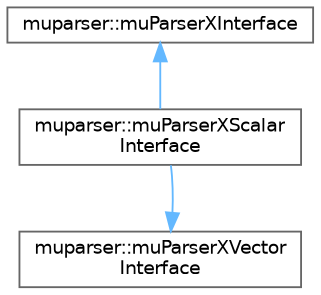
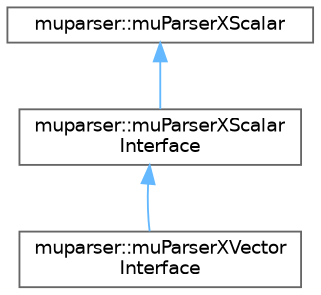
(160, 25) -> (160, 25)
(173, 189) -> (148, 208)
